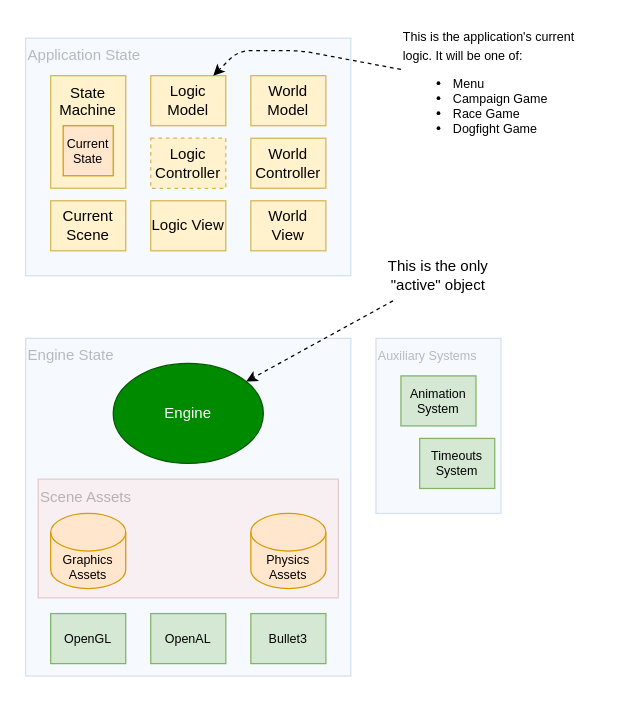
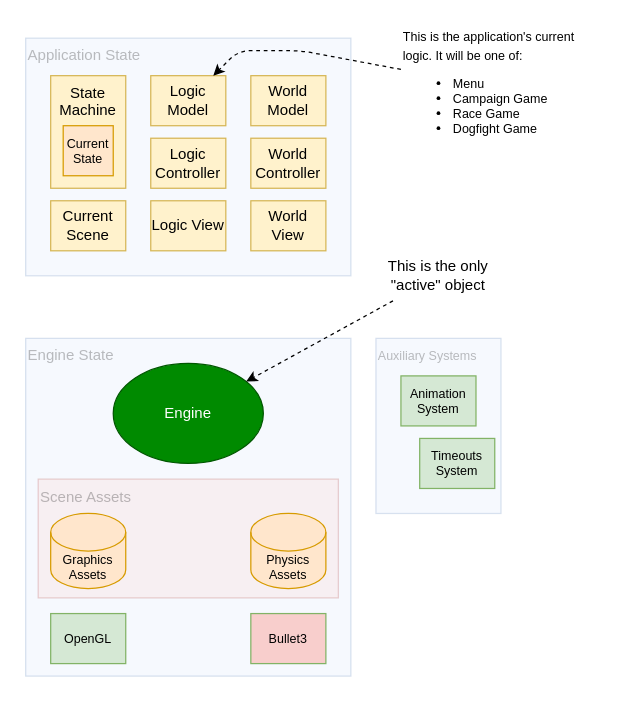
(188, 163) -> (188, 163)
(188, 638) -> none
(288, 638) -> (288, 638)
